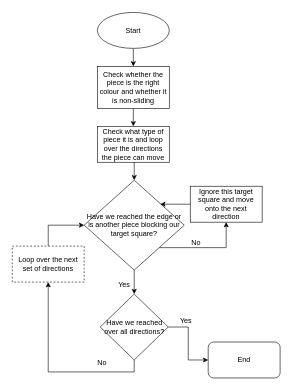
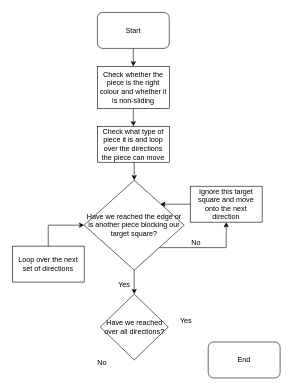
(134, 30) -> (134, 30)
(48, 264) -> (48, 264)
(188, 327) -> none
(48, 372) -> none
